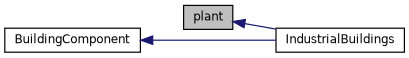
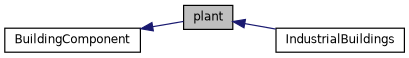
(214, 40) -> (168, 24)
